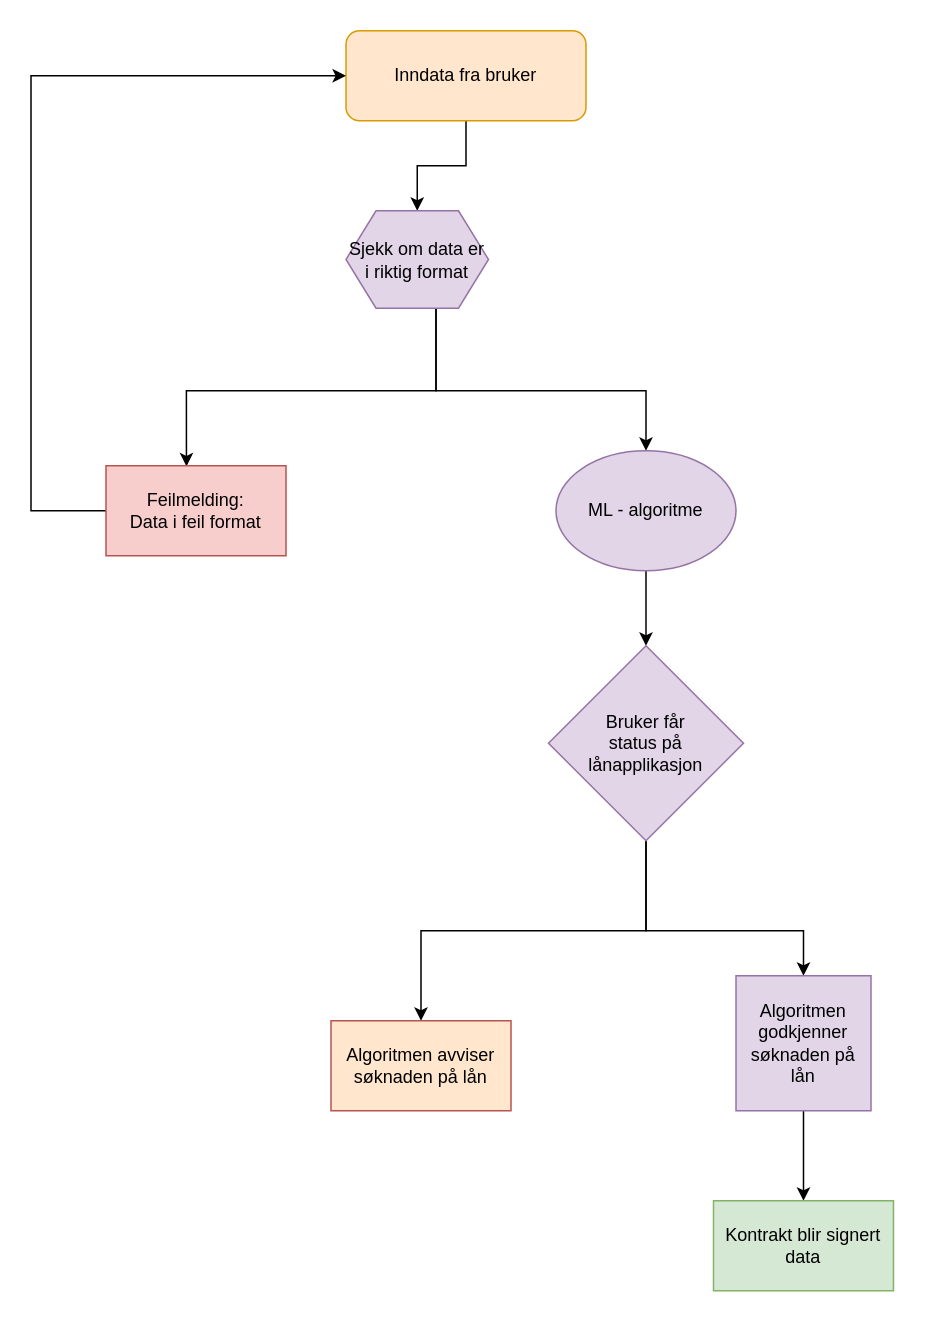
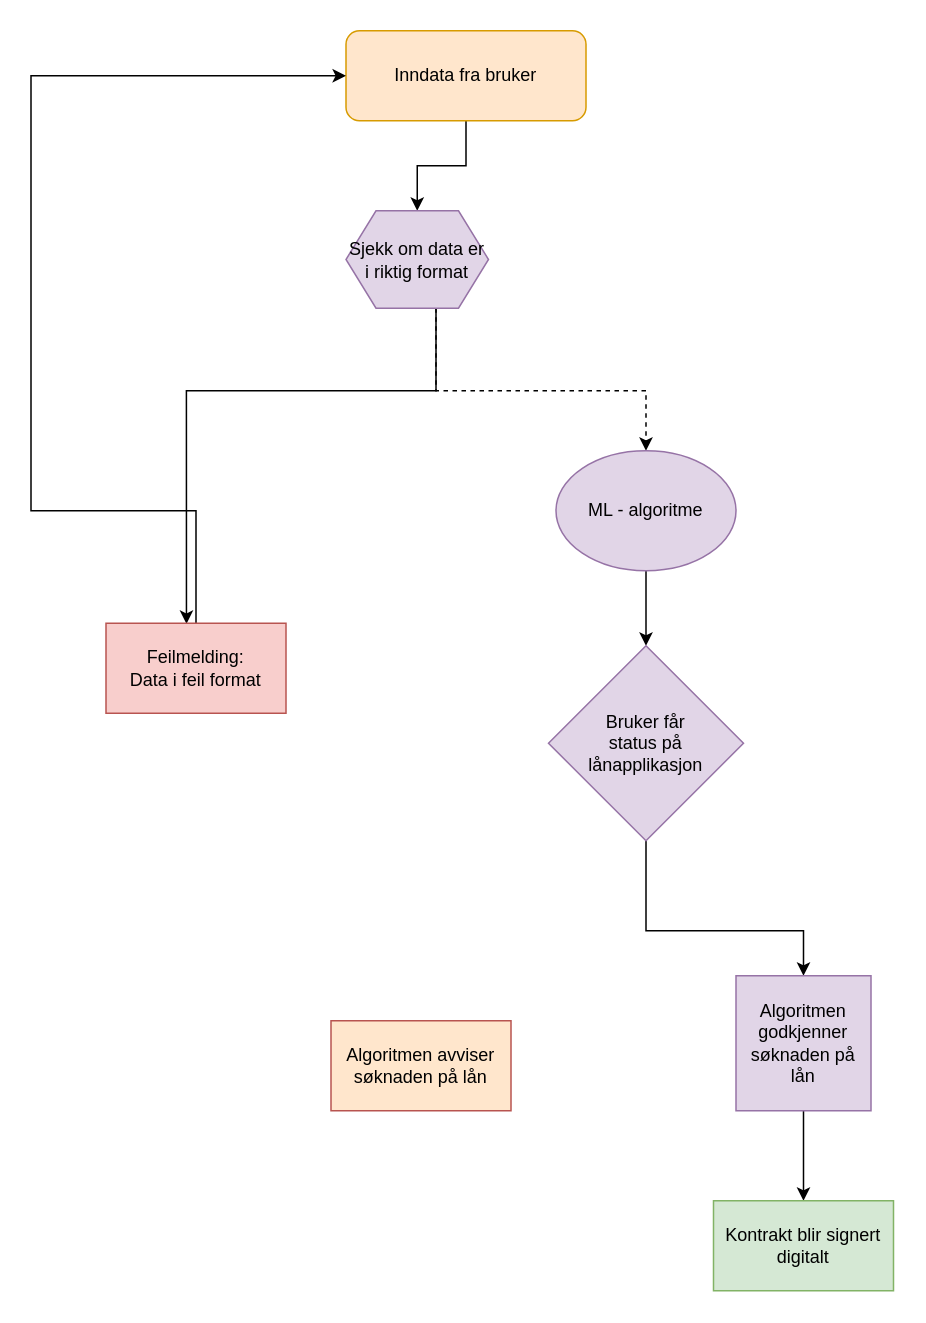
(566, 391) -> (566, 391)
(196, 511) -> (196, 668)
(493, 931) -> none
(803, 1246) -> (803, 1246)
